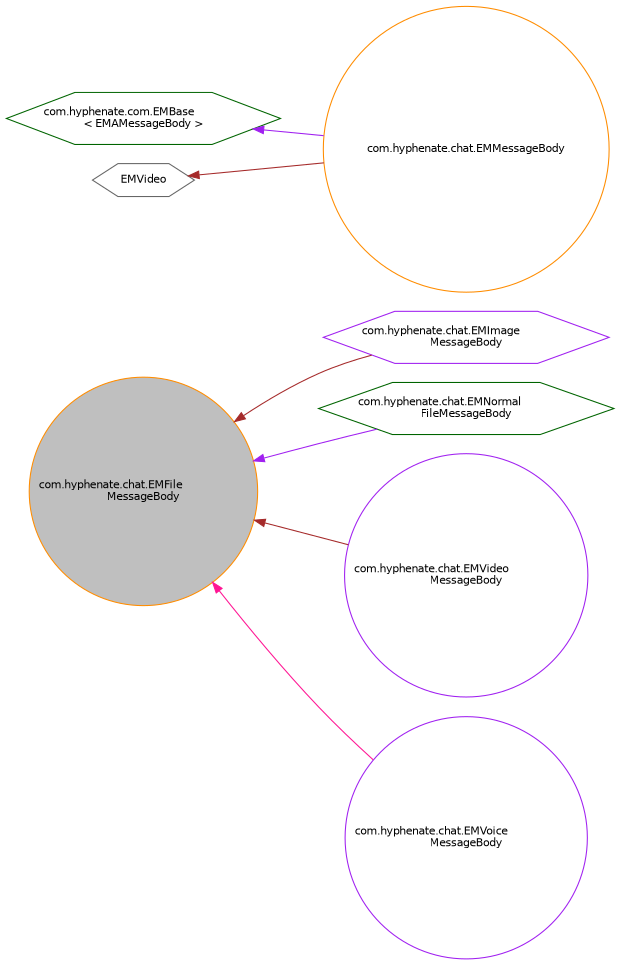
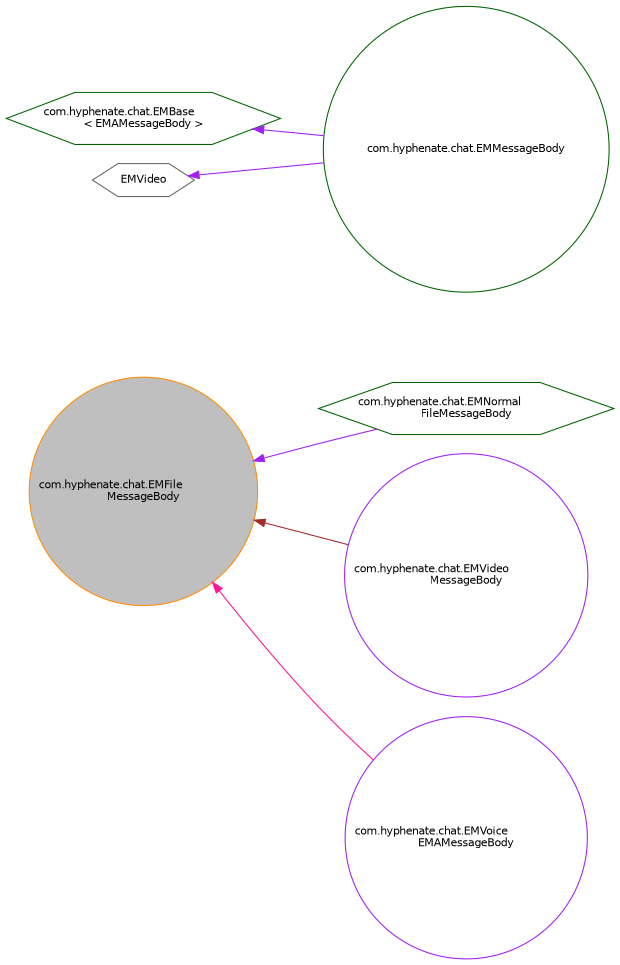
(143, 118) -> (143, 118)
(466, 149) -> (466, 149)
(262, 169) -> (262, 169)
(466, 337) -> none
(466, 838) -> (466, 838)
